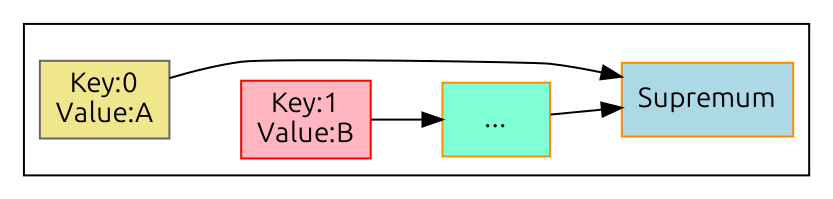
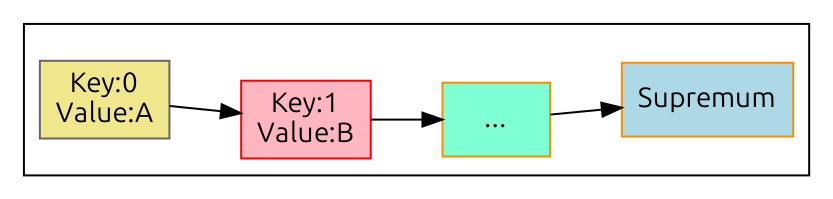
(385, 61) -> (195, 109)
